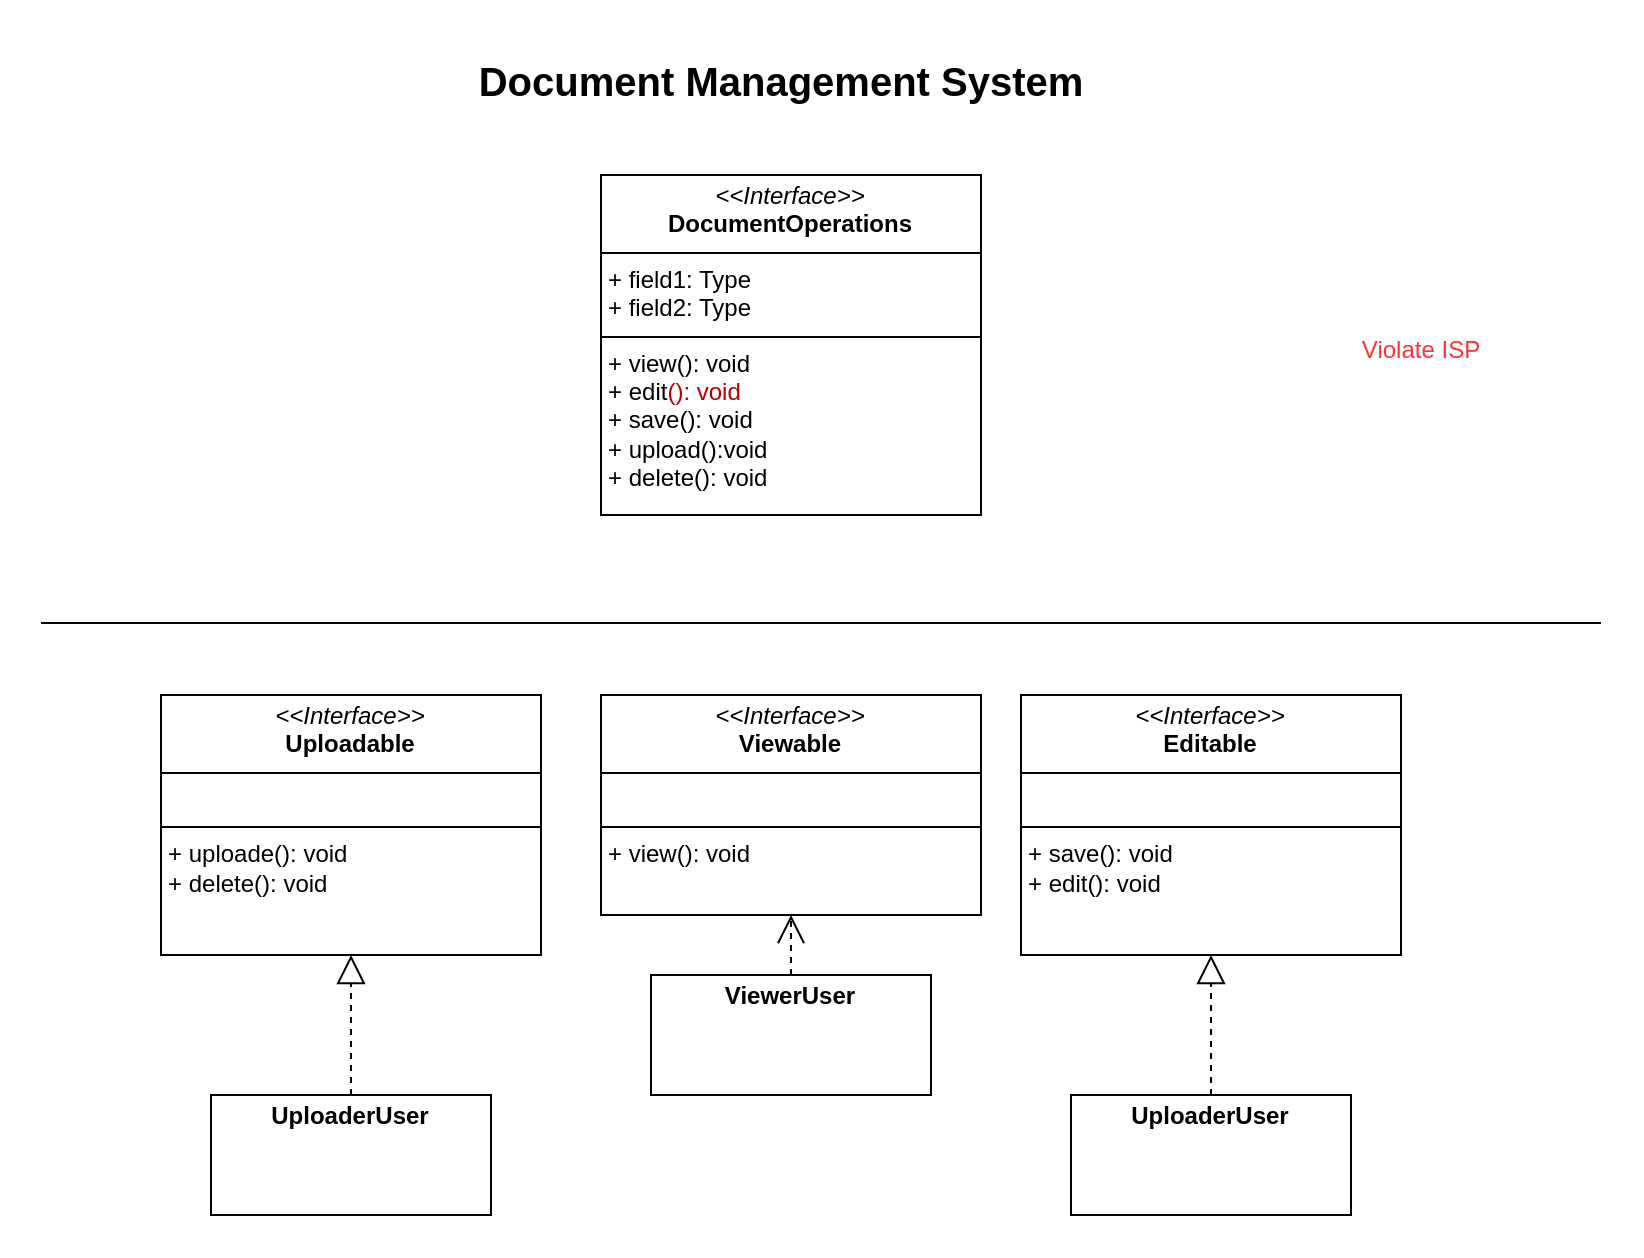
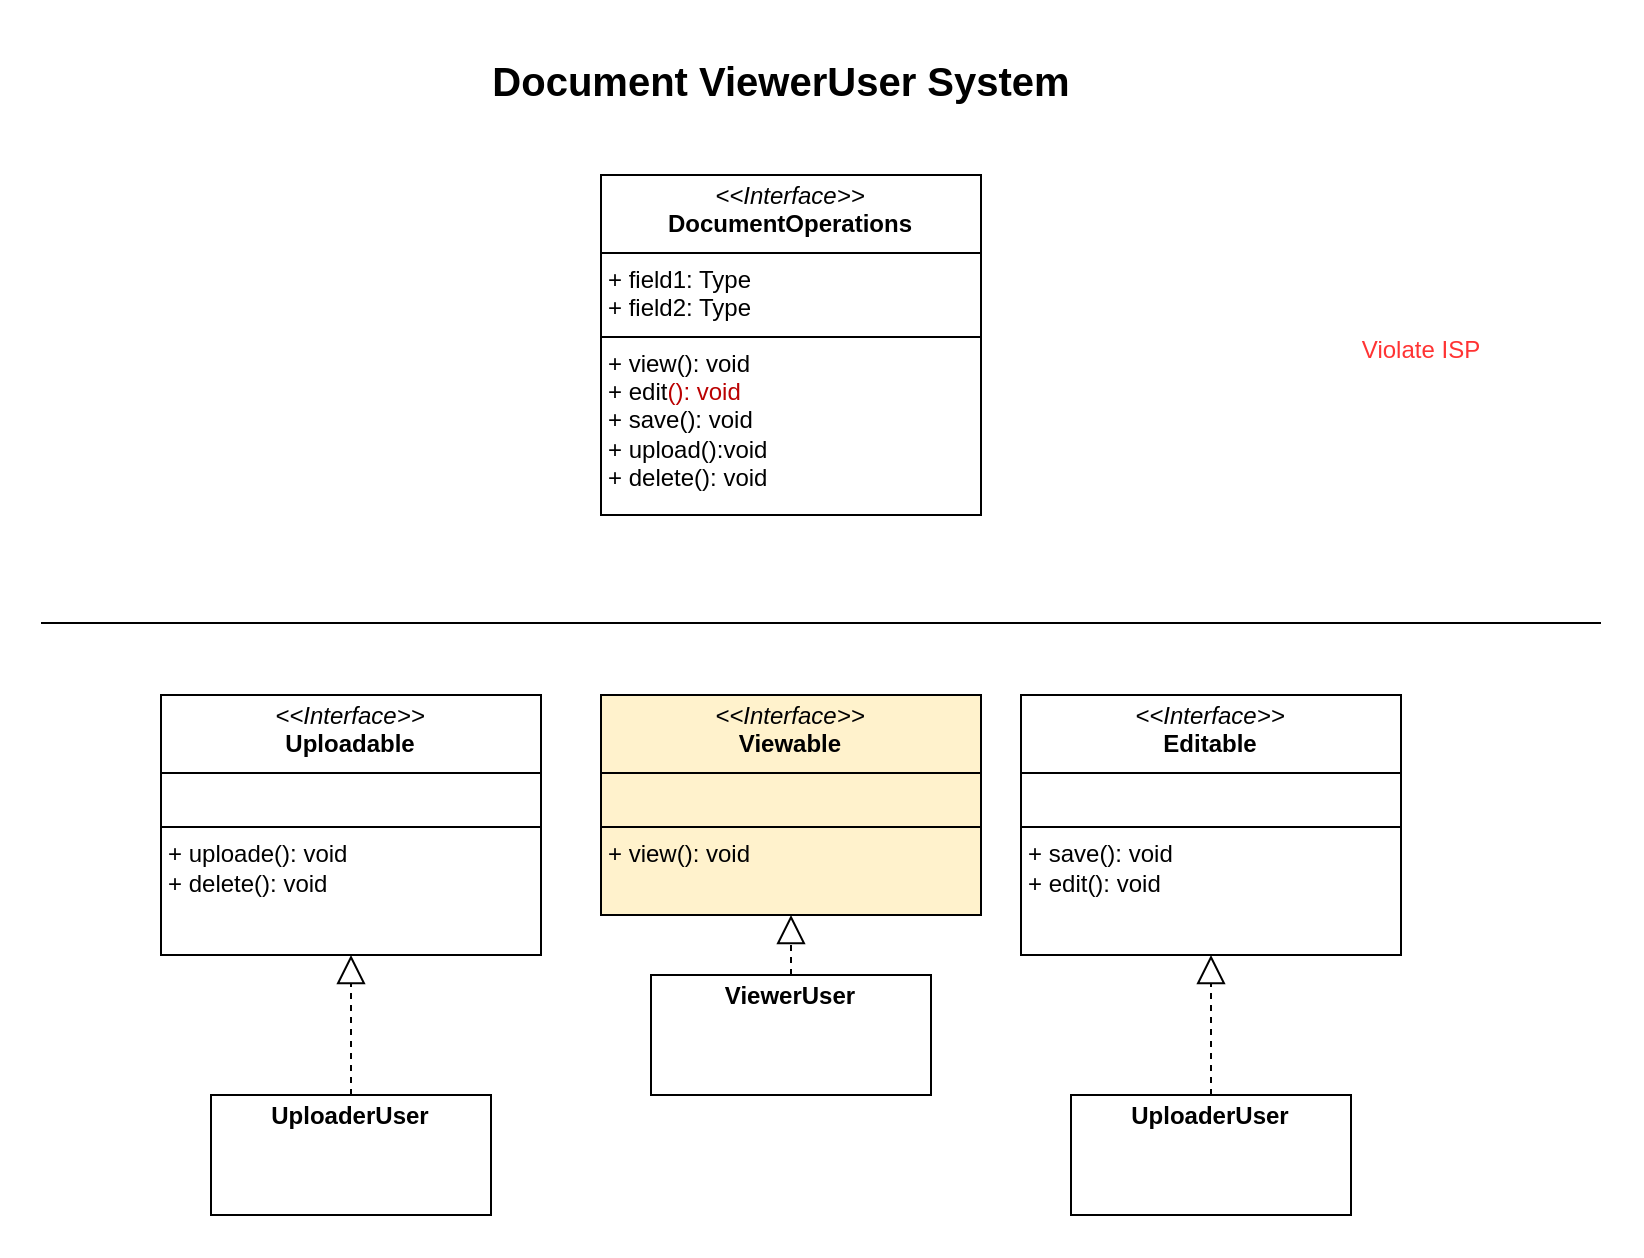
(782, 81) -> (782, 81)
(791, 805) -> (791, 805)
(791, 933) -> (791, 944)
